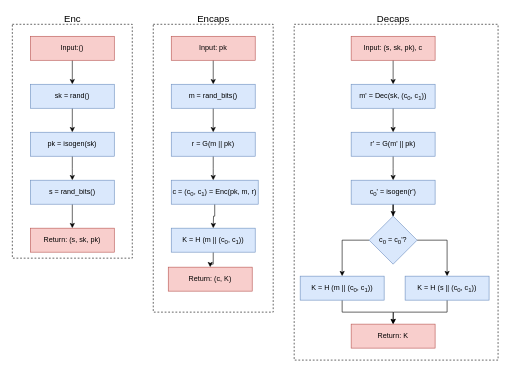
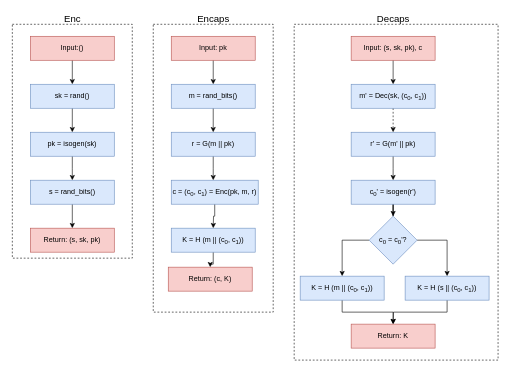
(393, 117) -> (393, 117)
